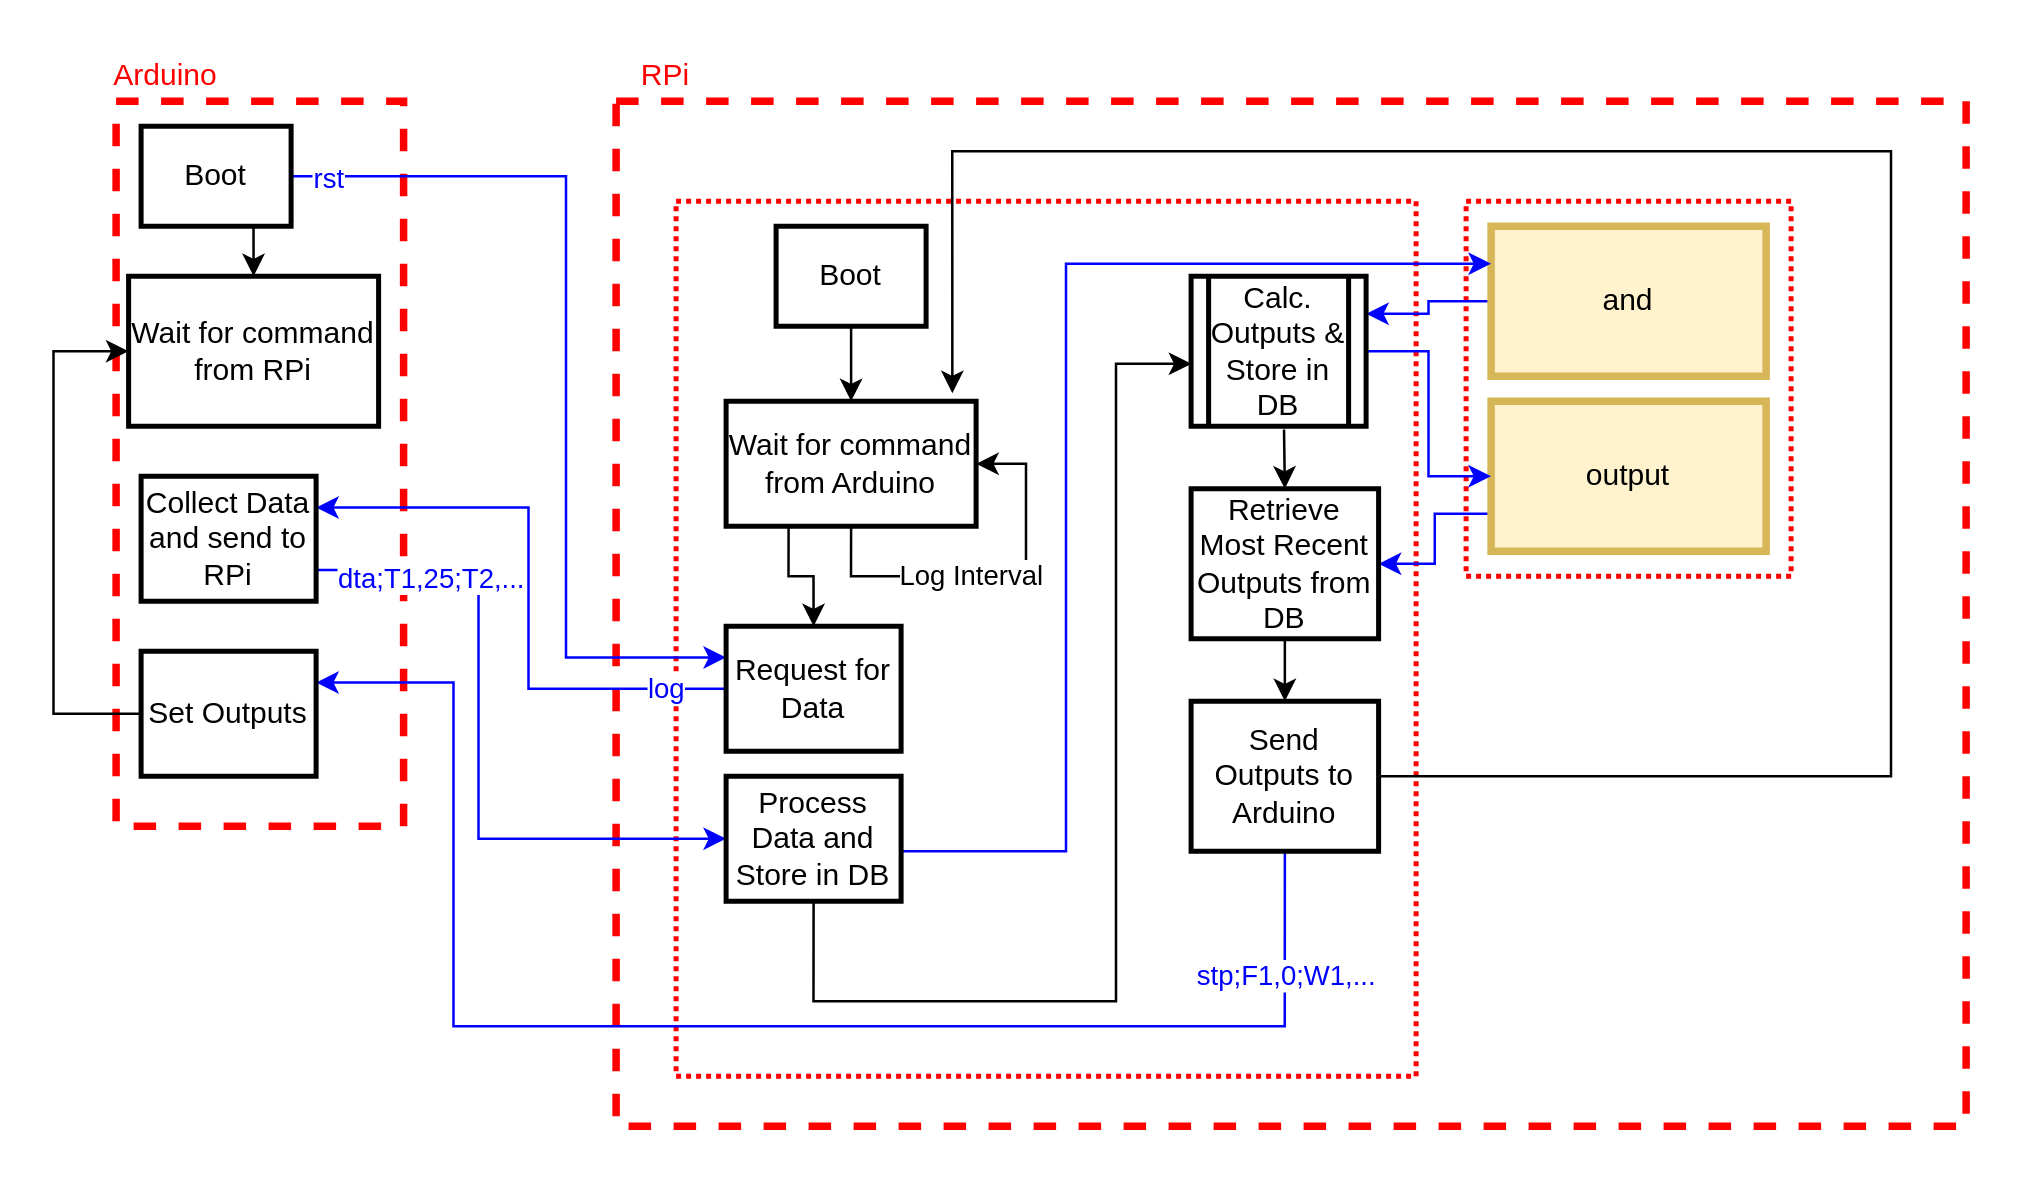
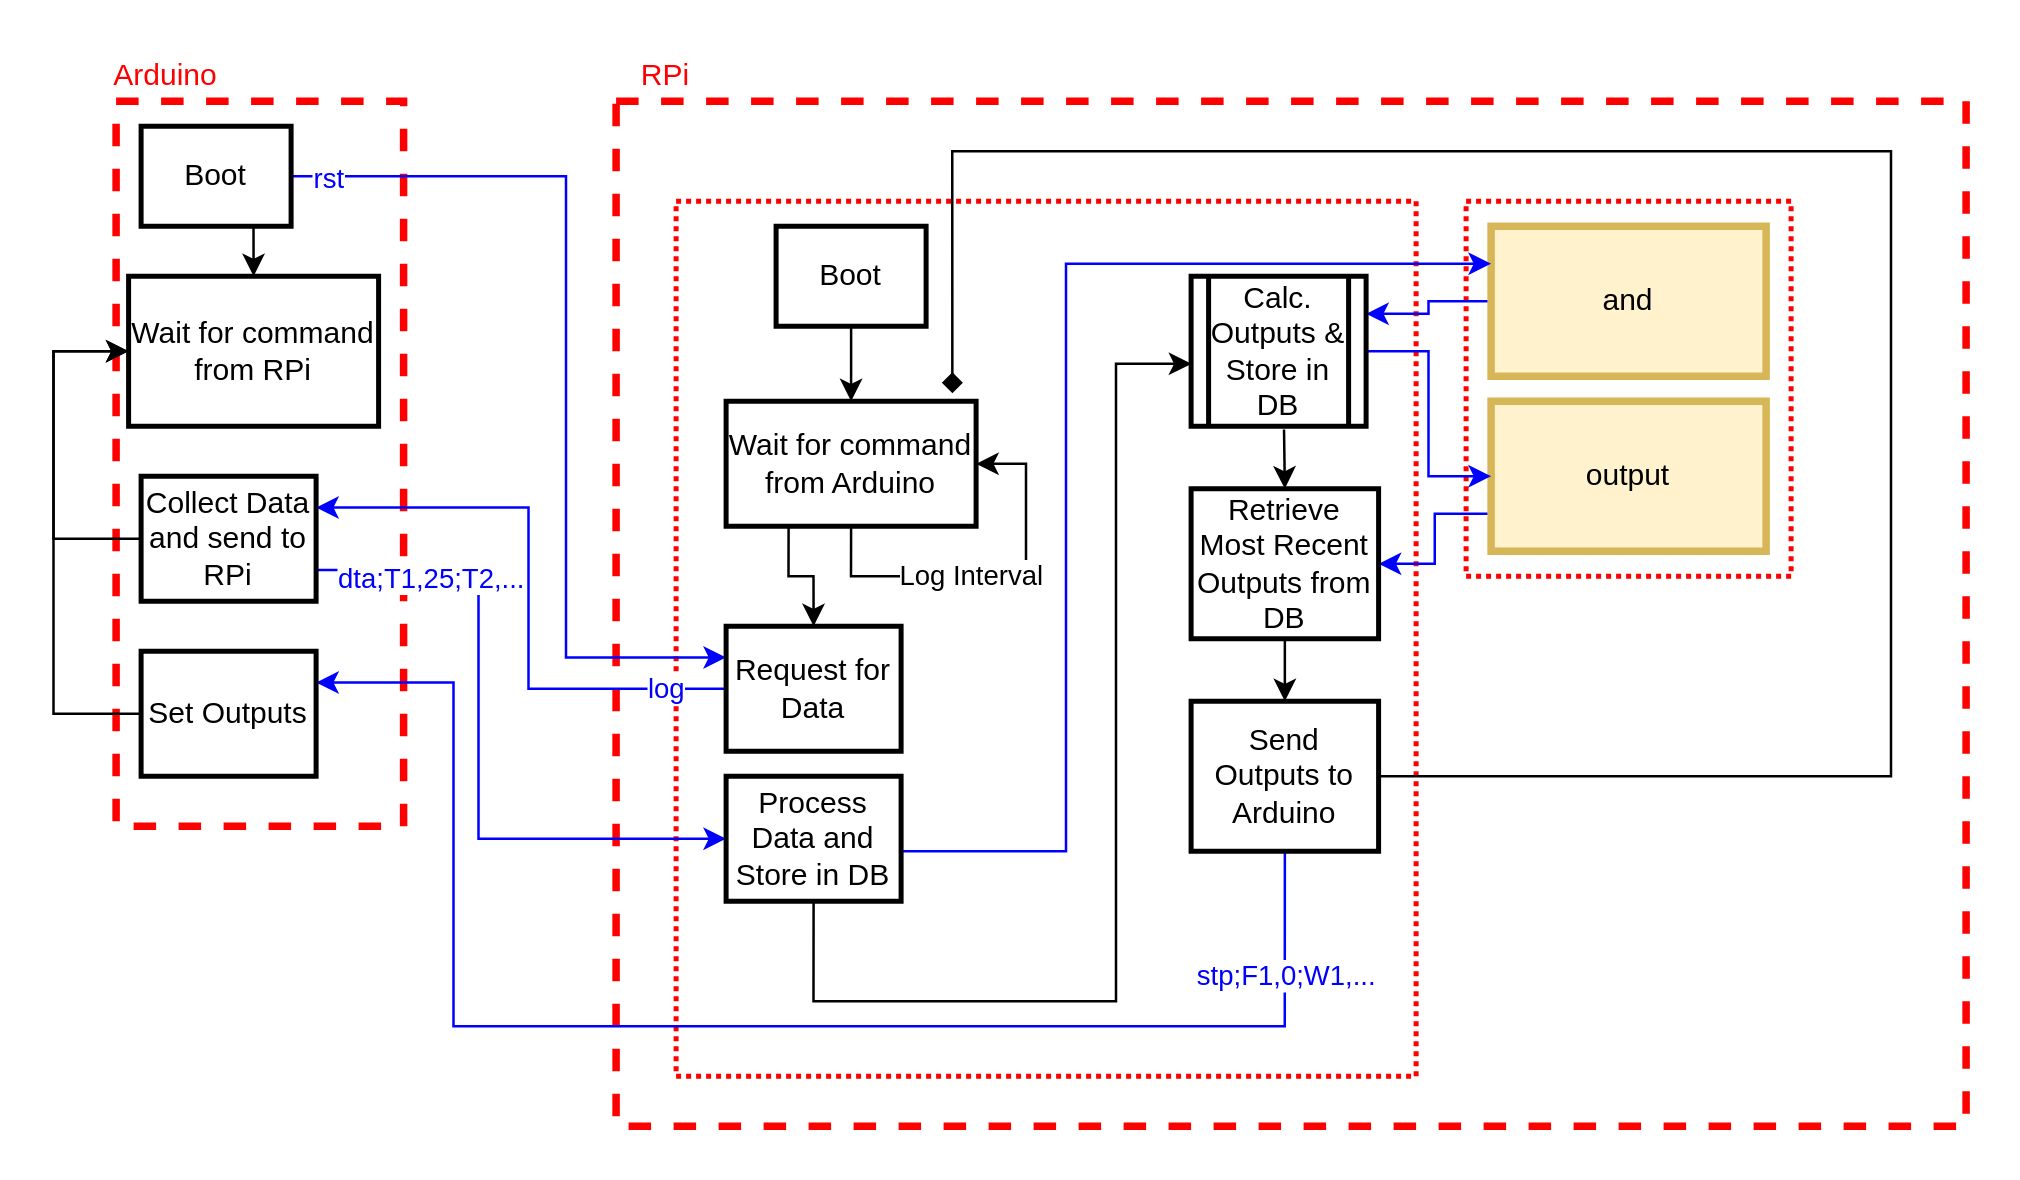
(952, 374) -> (952, 373)
none -> (99, 539)
